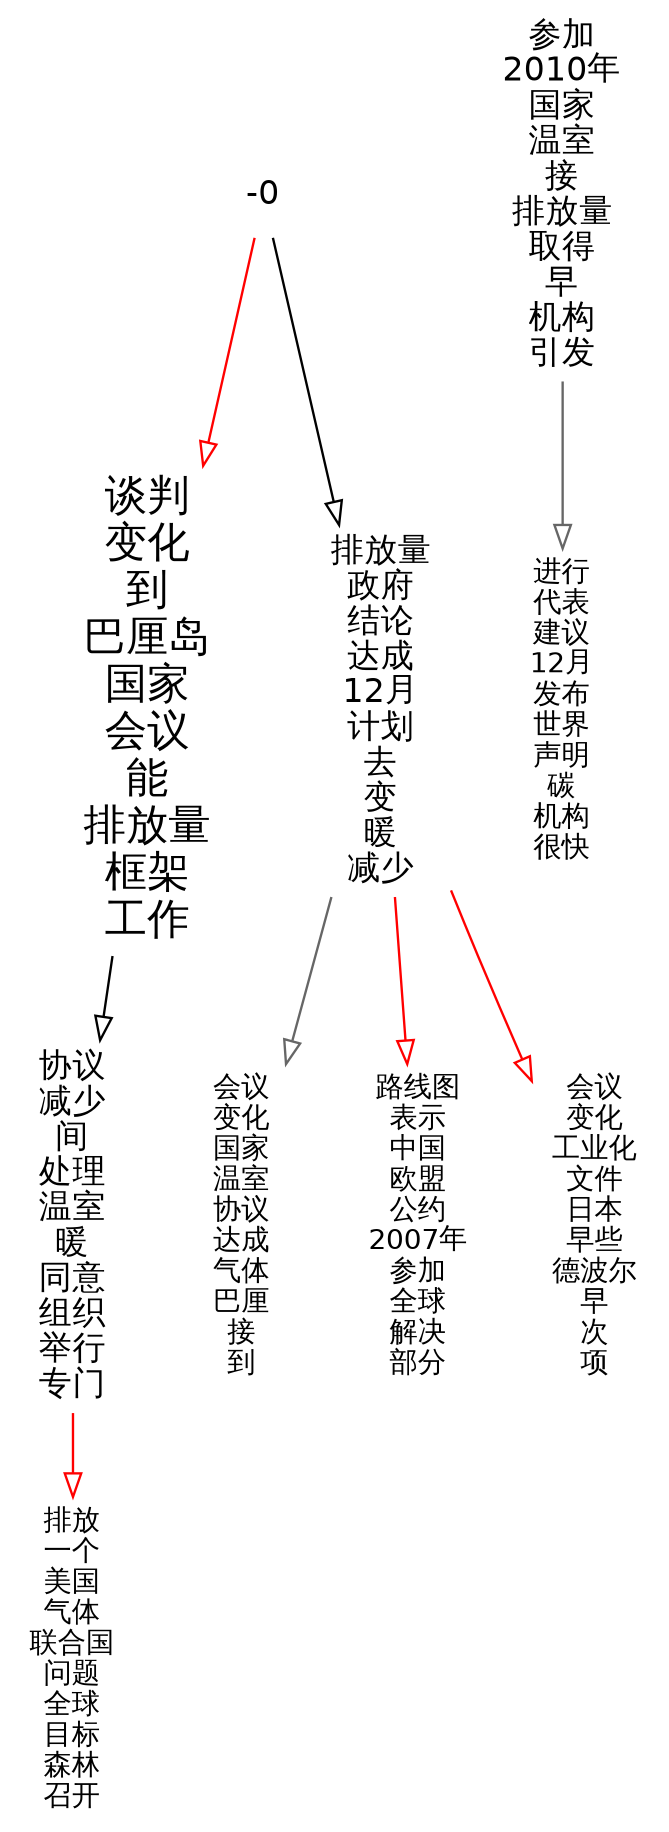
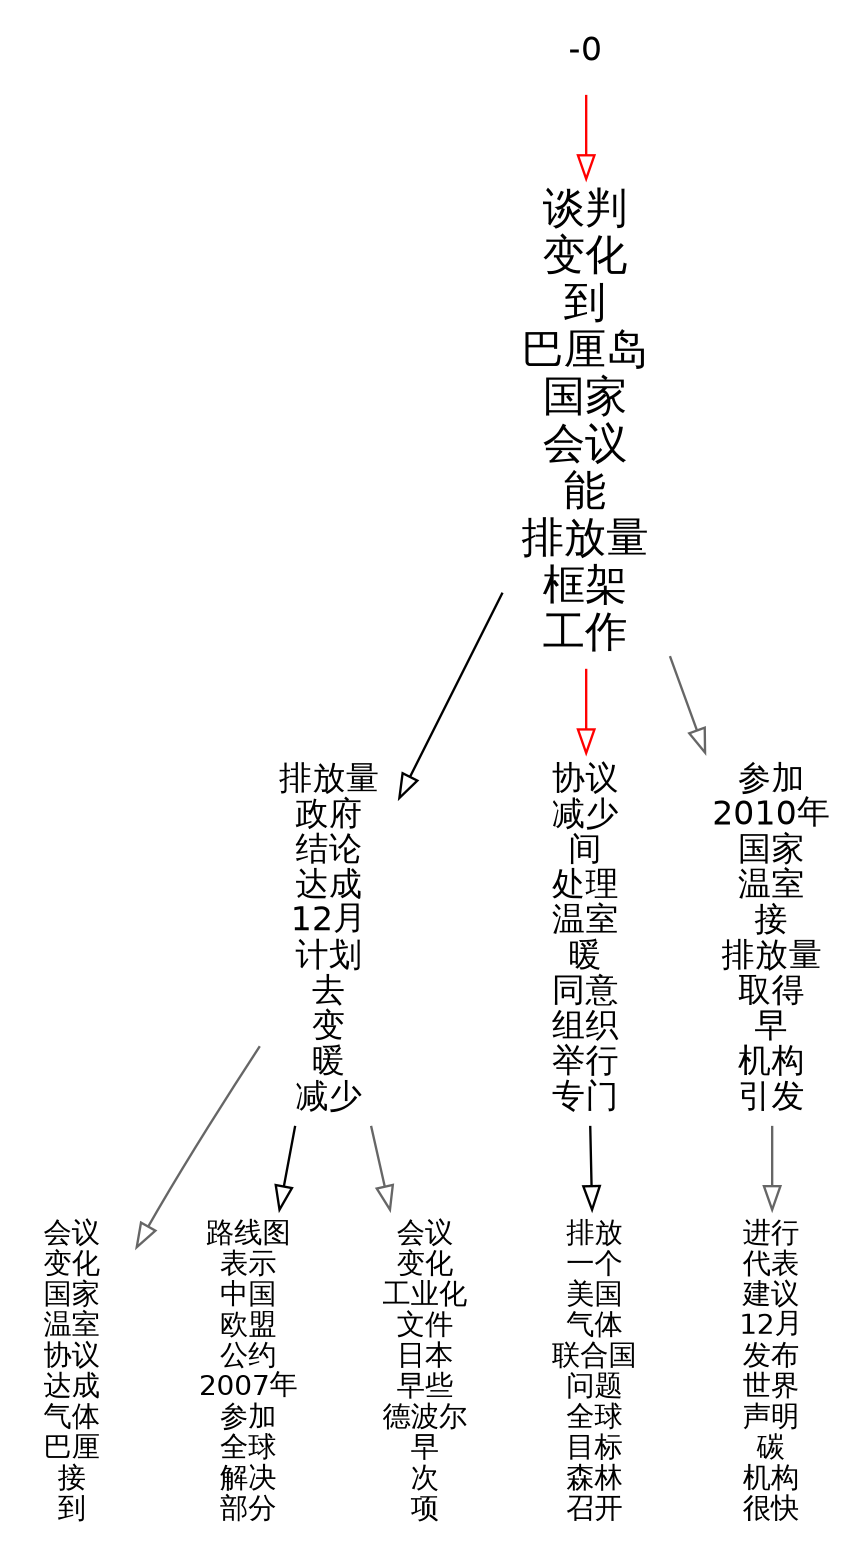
(303, 370) -> (456, 685)
none -> (683, 693)
(400, 969) -> (290, 1156)
(486, 975) -> (378, 1156)
(108, 986) -> (586, 699)
(73, 1443) -> (591, 1156)
